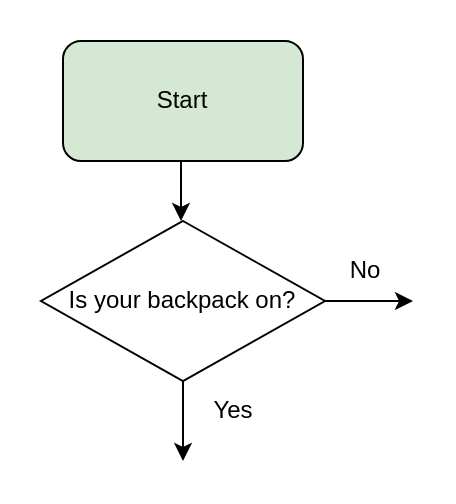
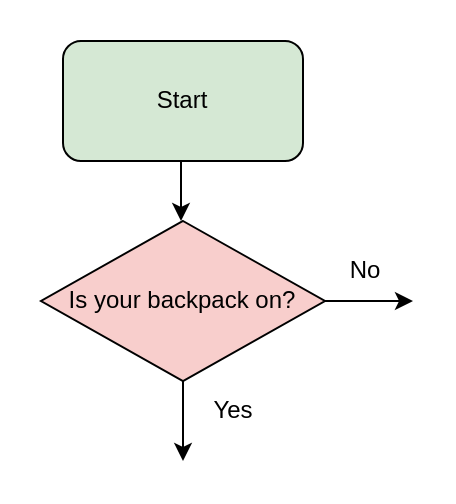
(183, 301) -> (183, 301)
